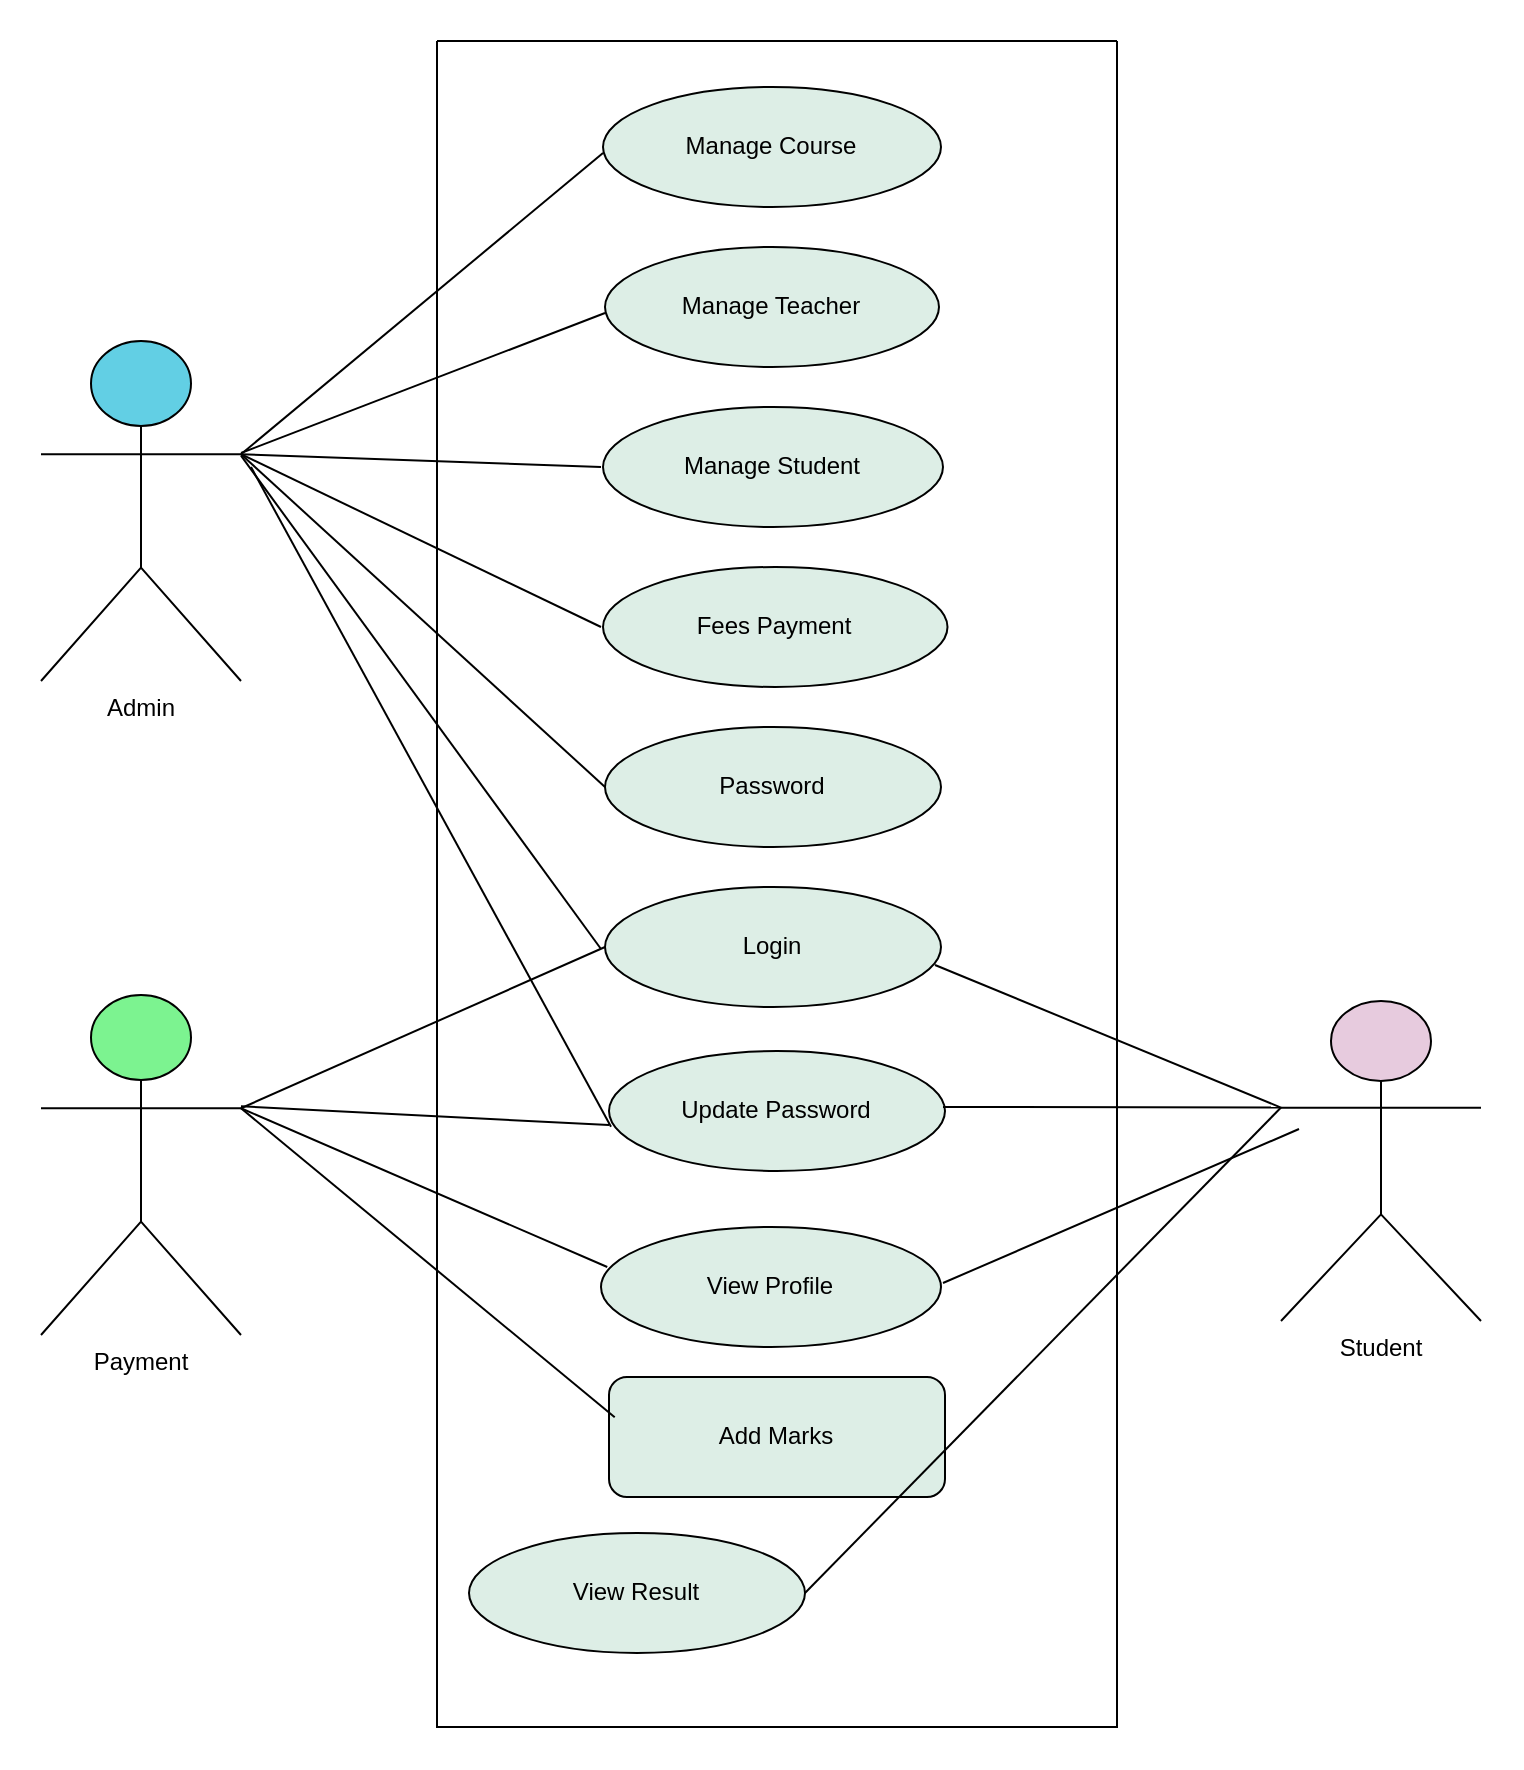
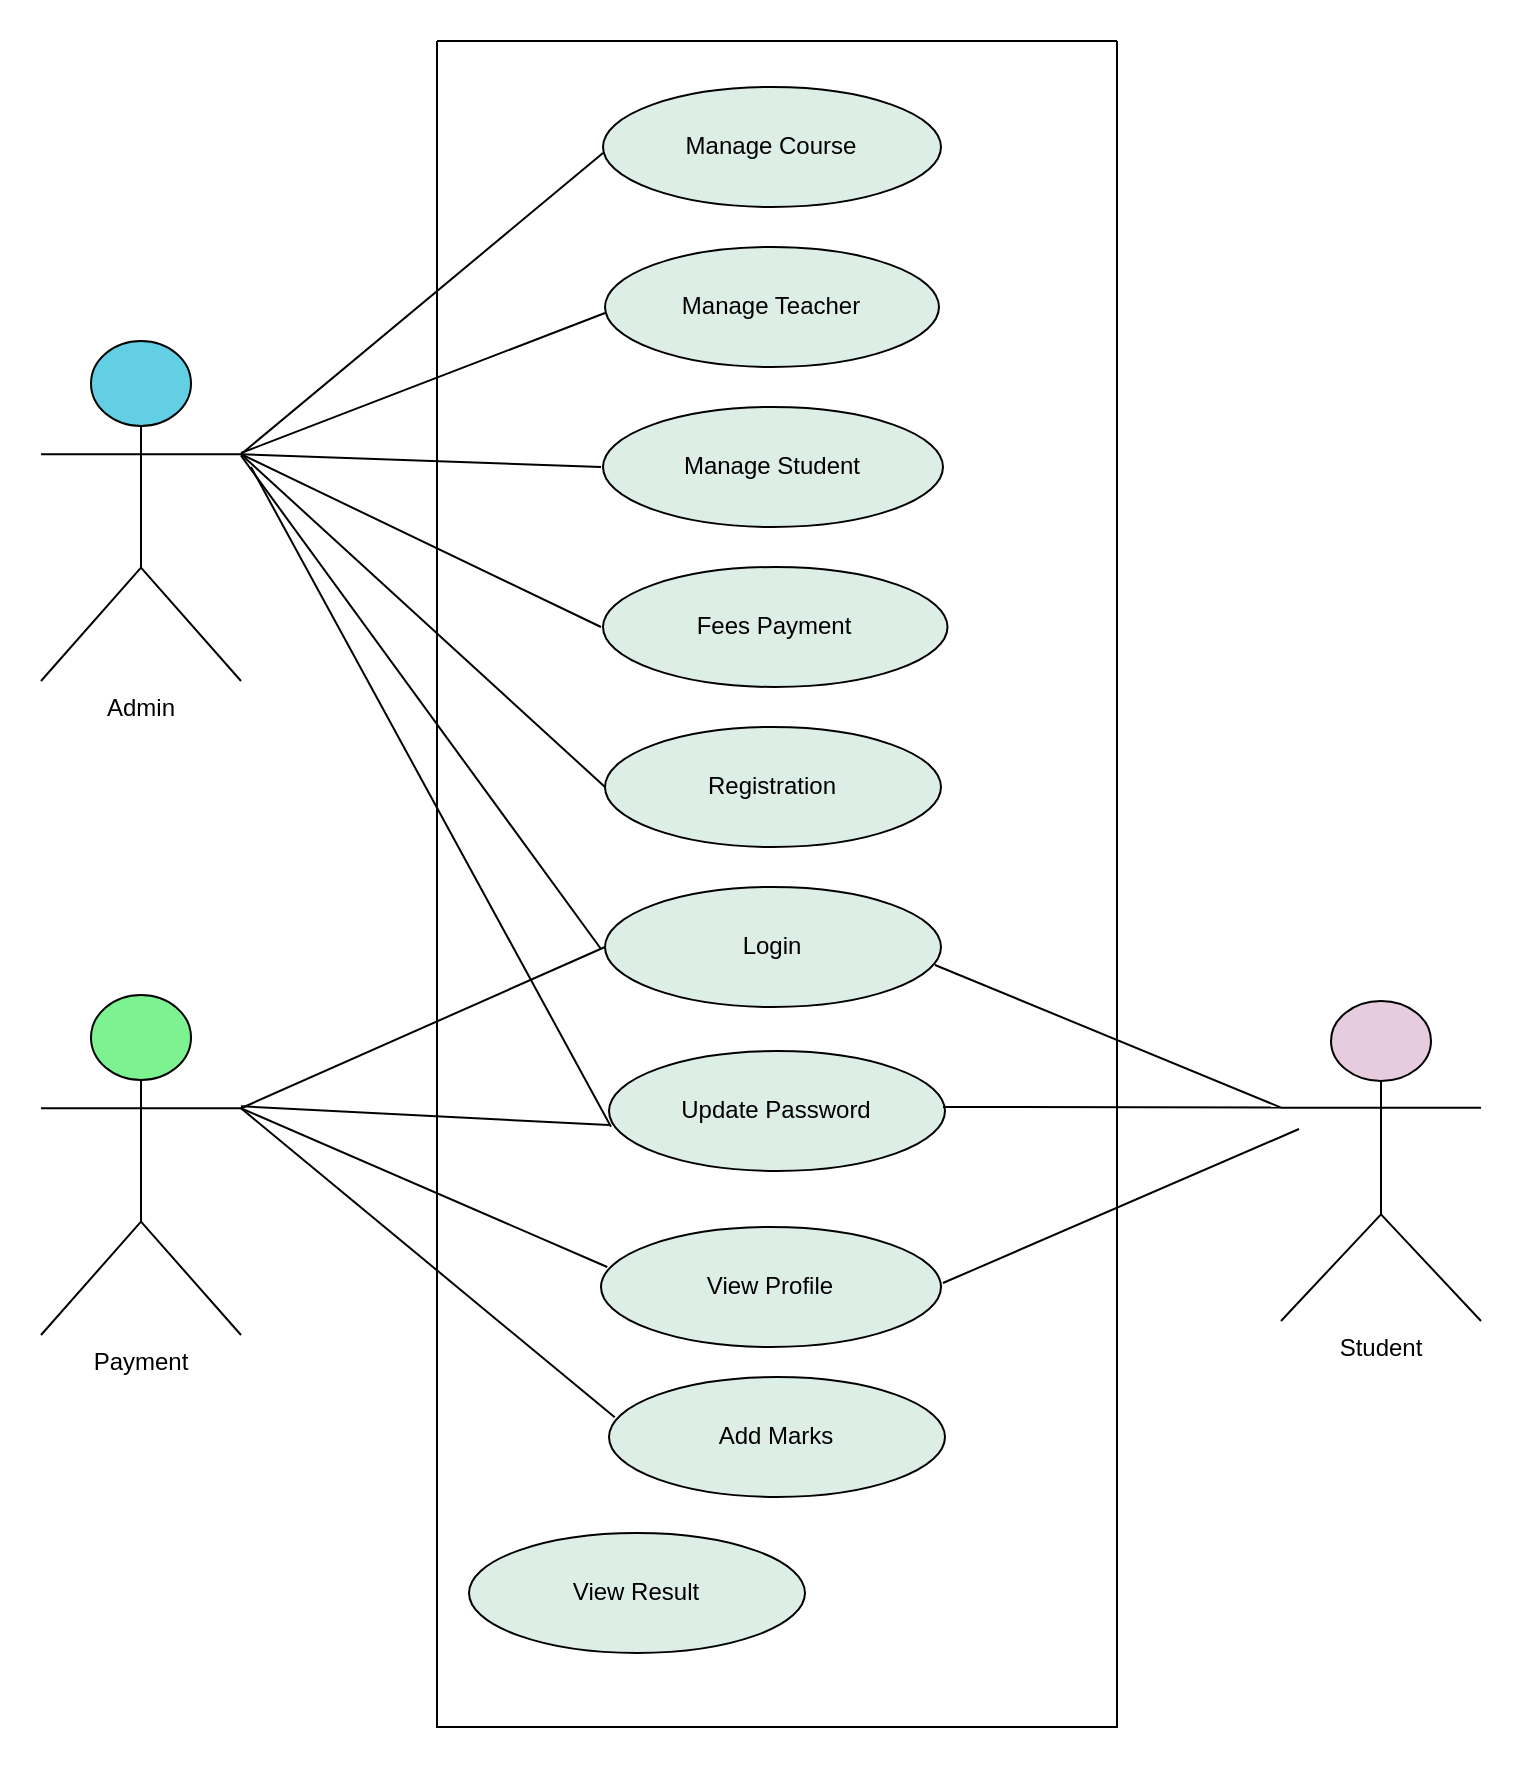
(773, 787) -> (773, 787)
(959, 1436) -> none
(777, 1437) -> (777, 1437)
